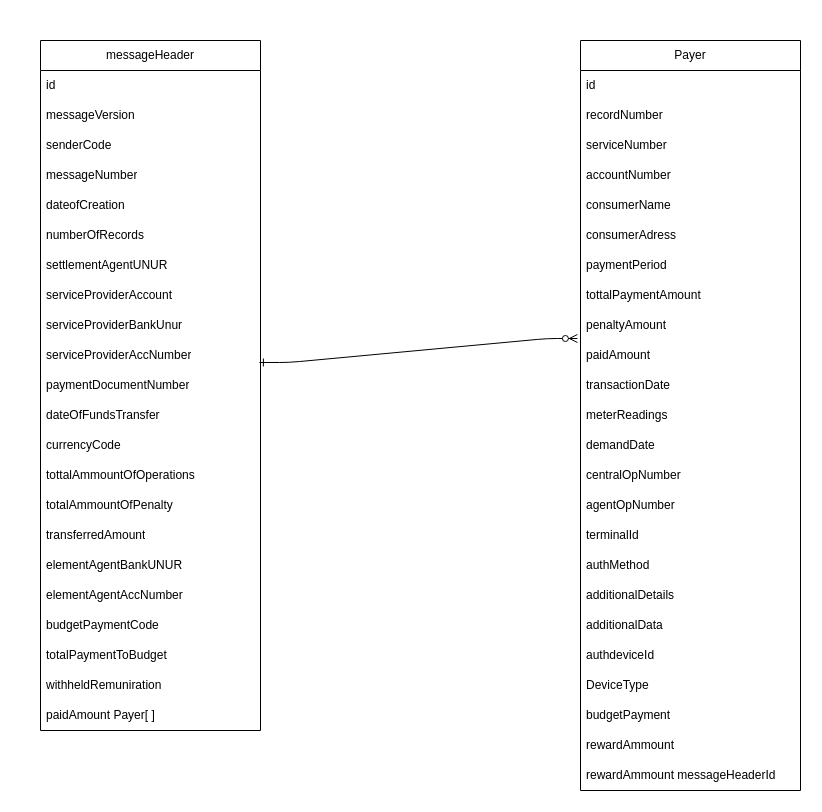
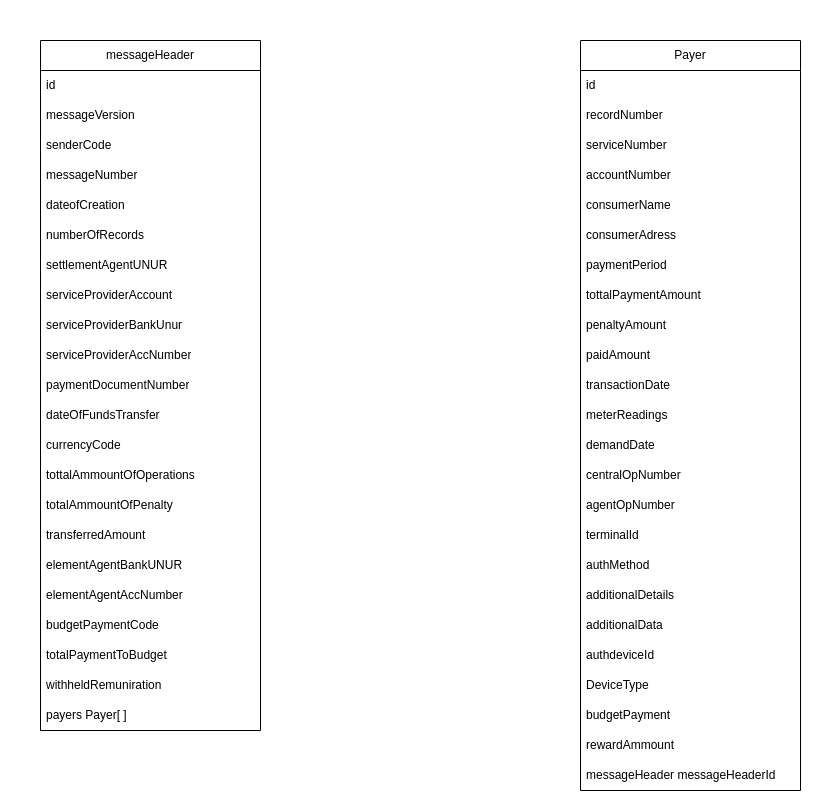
(420, 350) -> none
(106, 716) -> (94, 716)
(682, 776) -> (682, 776)
